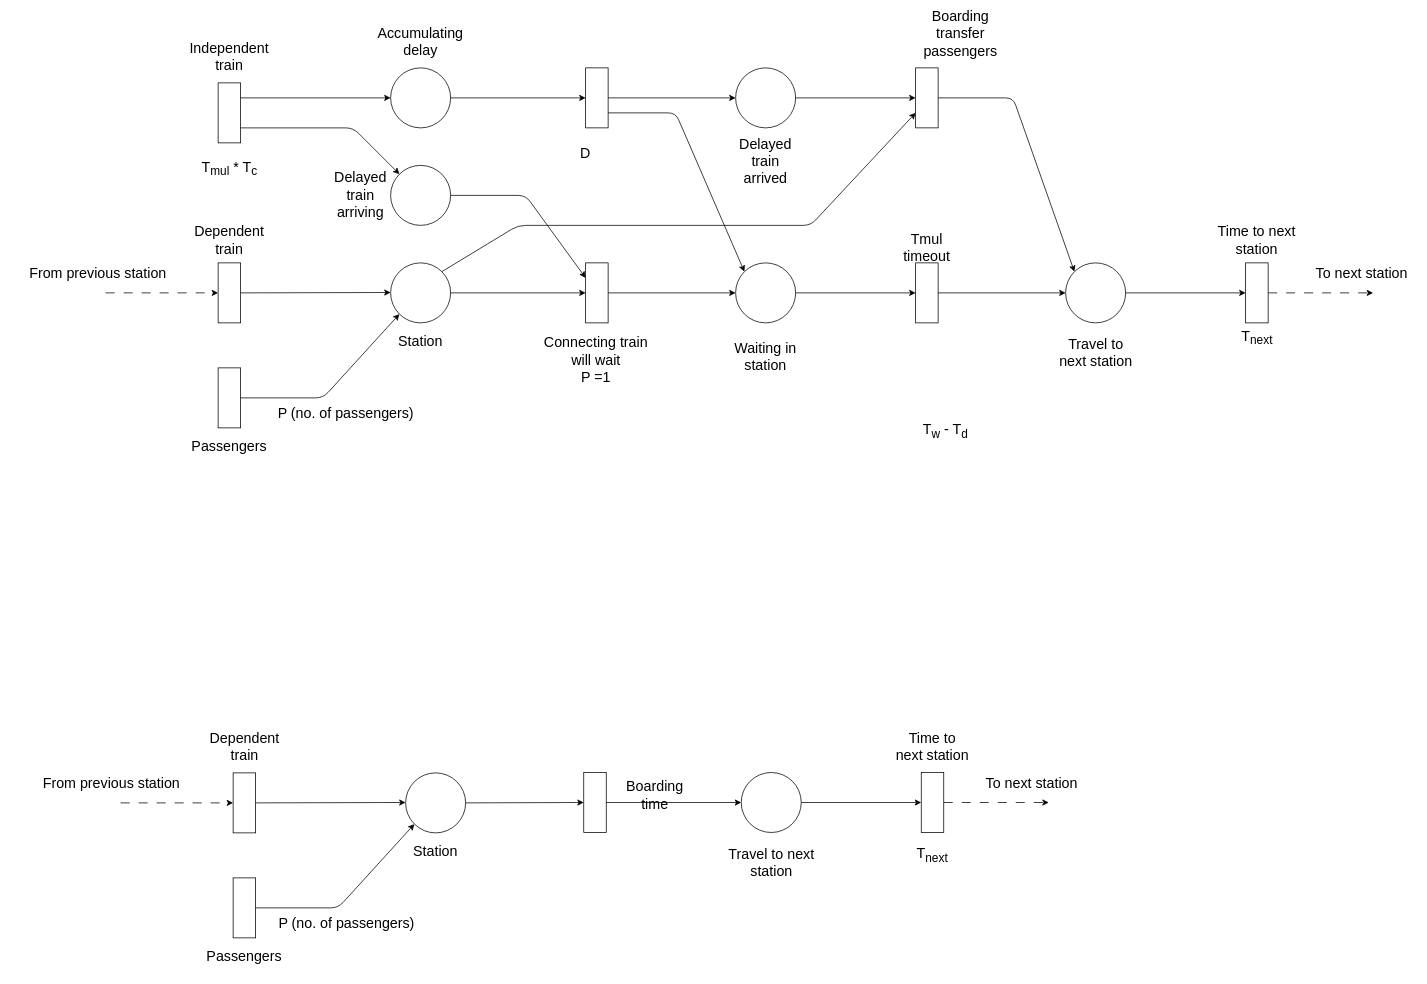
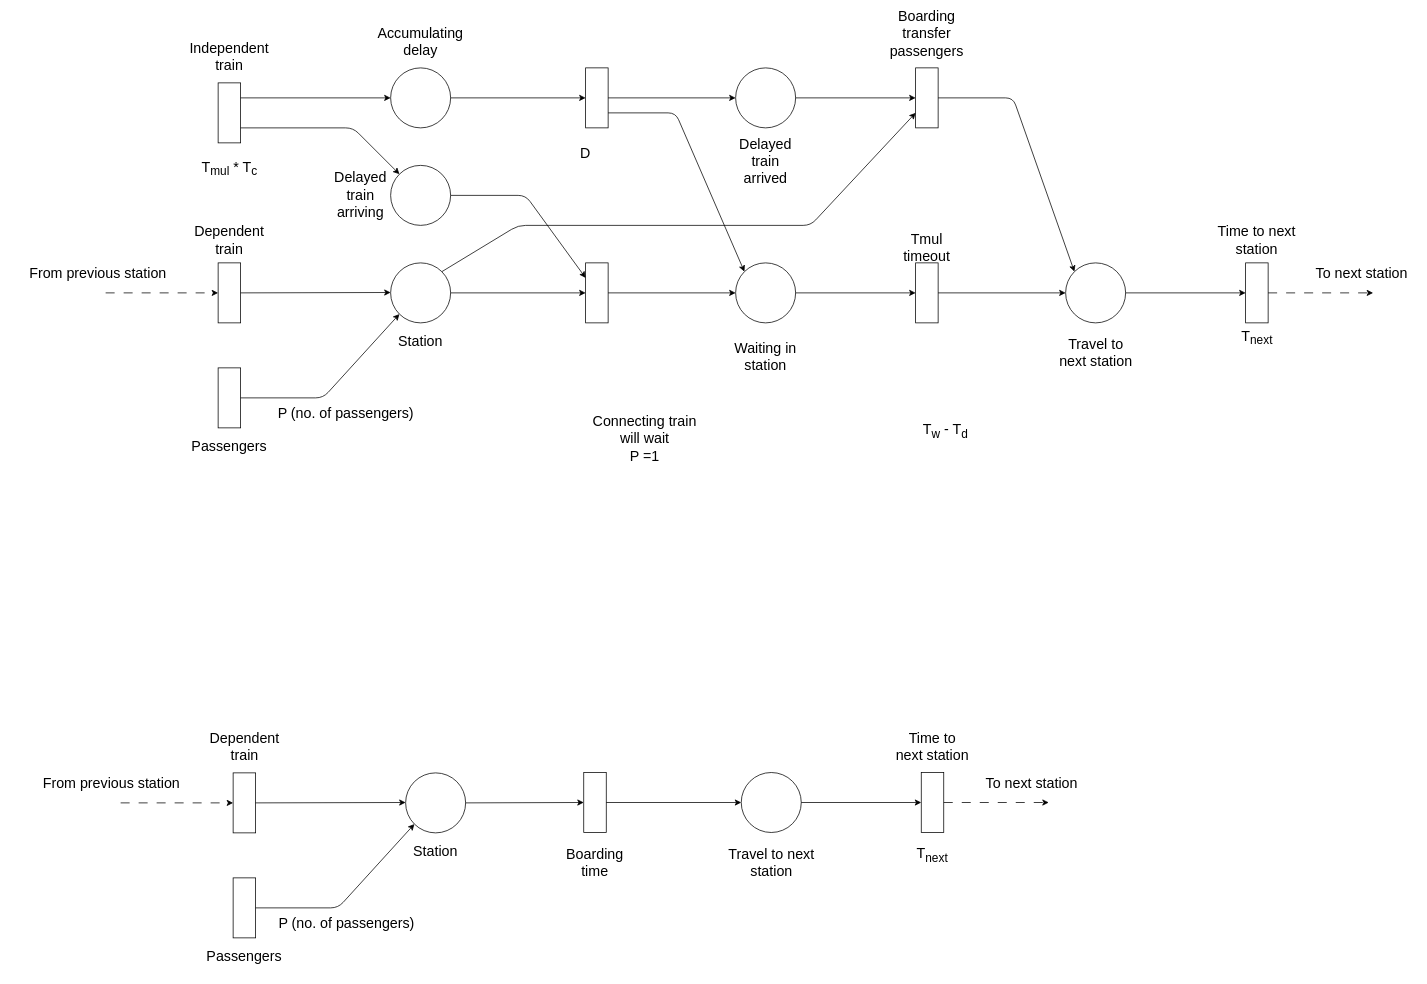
(960, 34) -> (927, 34)
(596, 360) -> (644, 439)
(655, 795) -> (595, 863)
